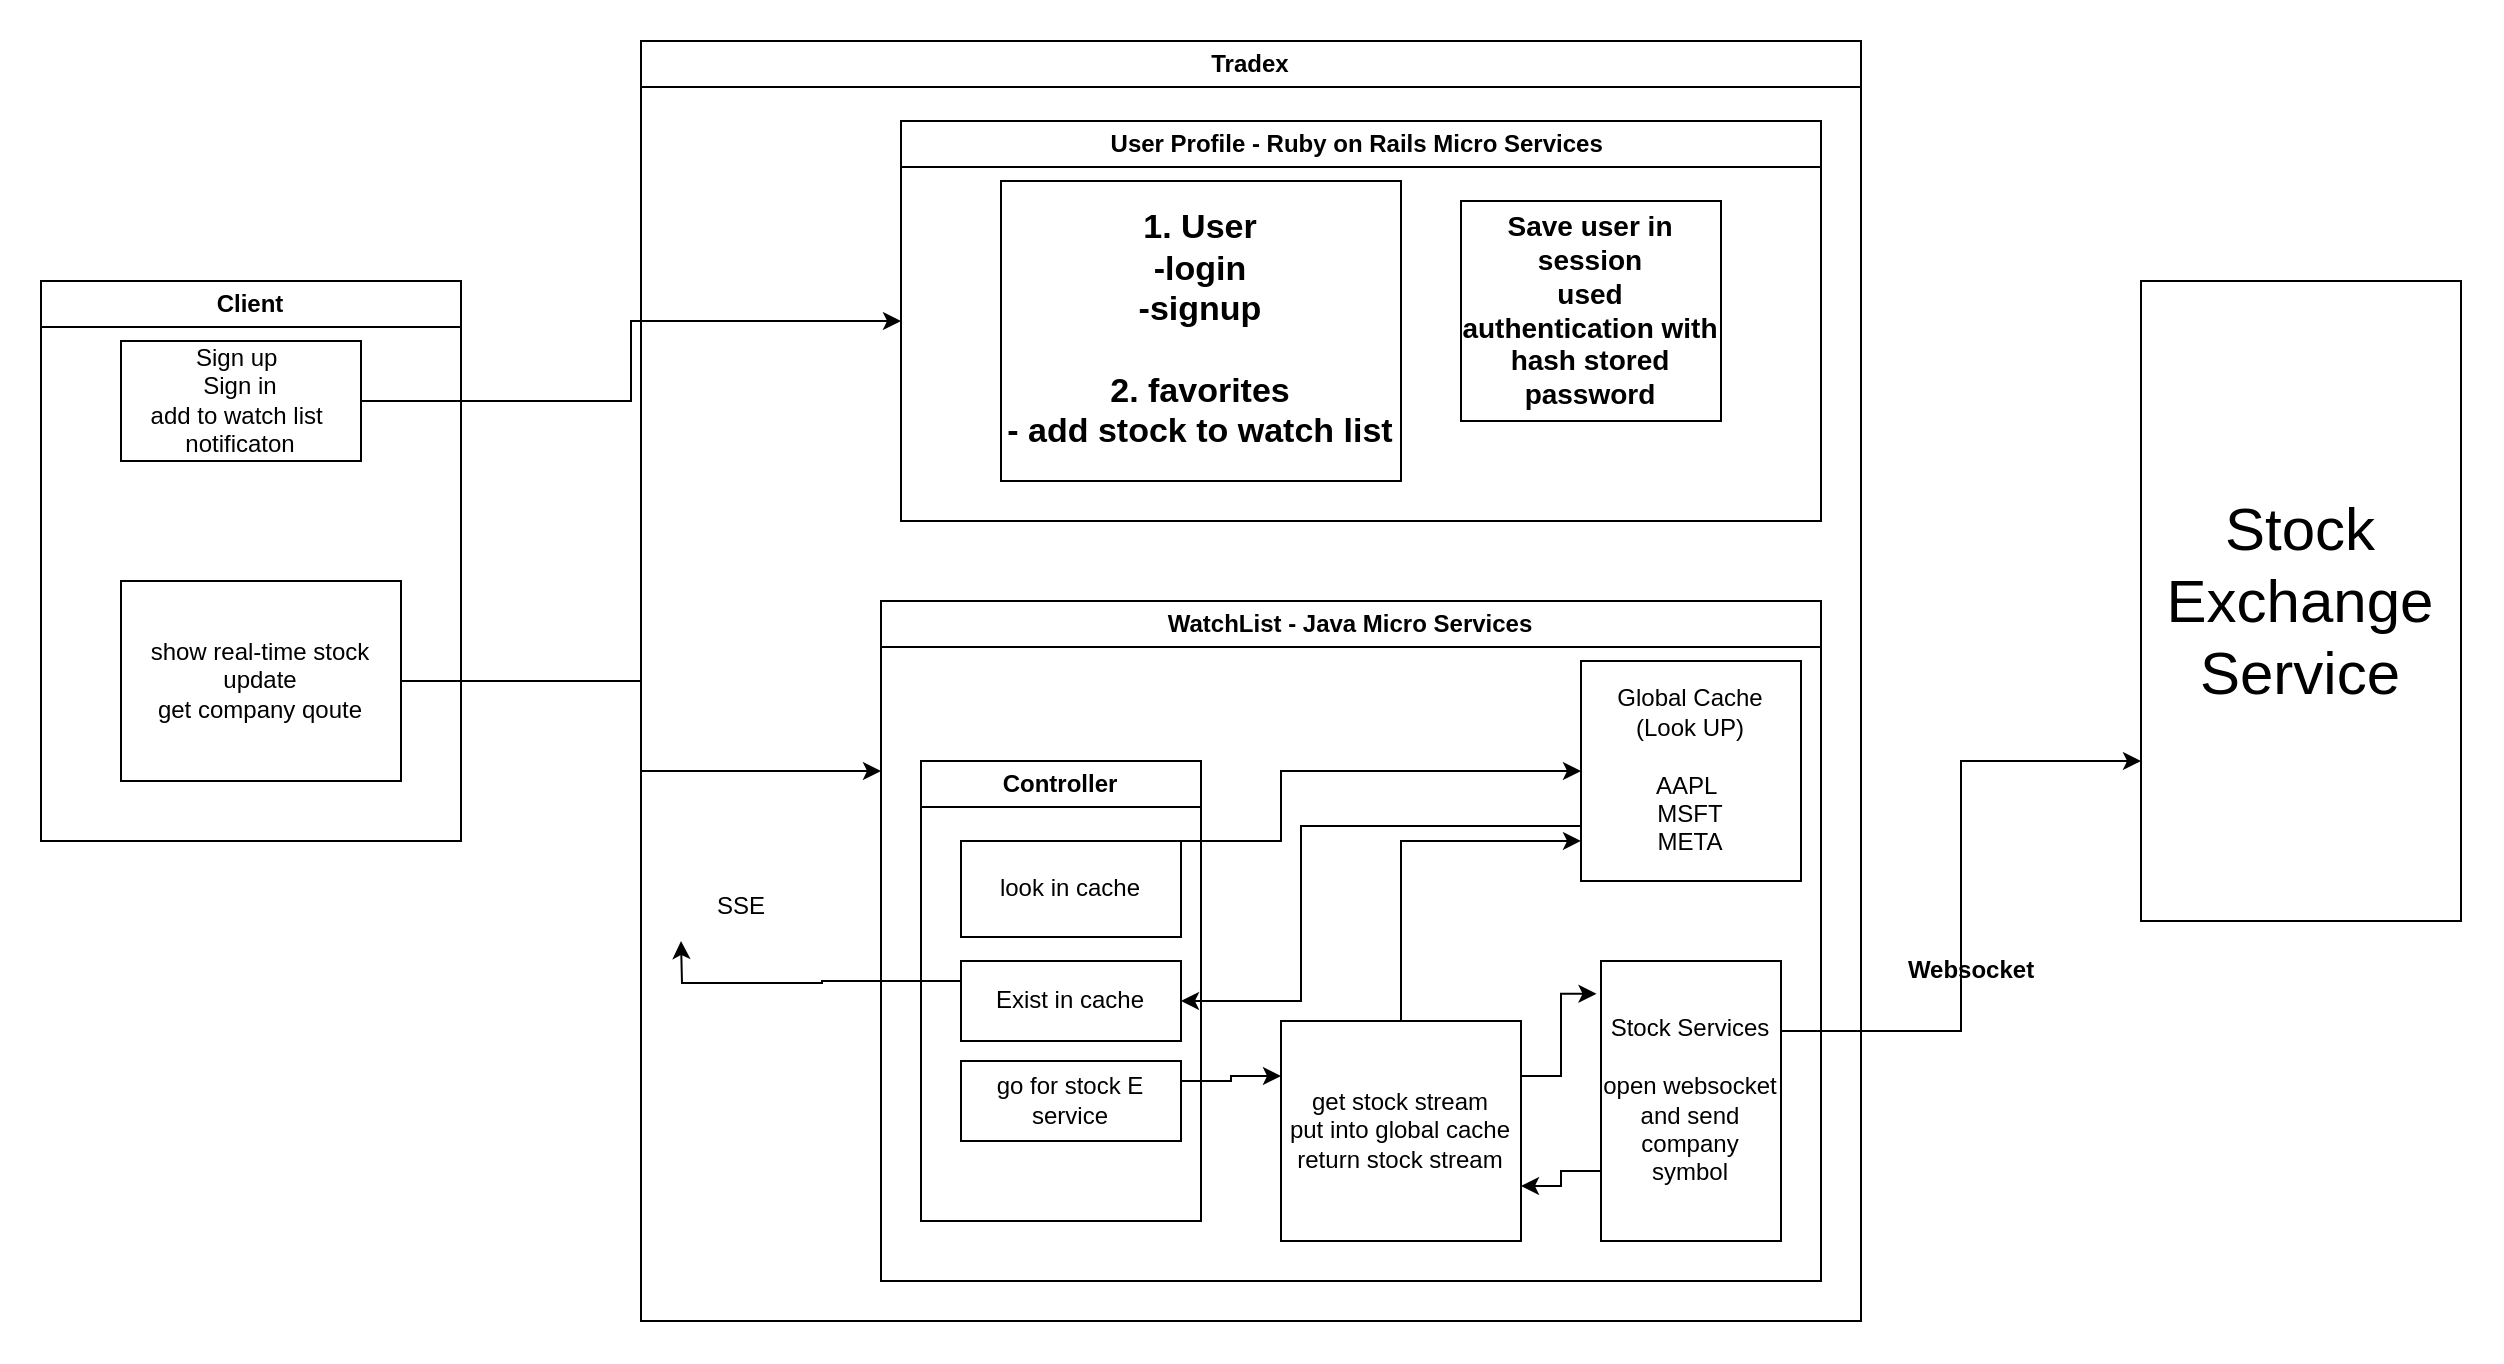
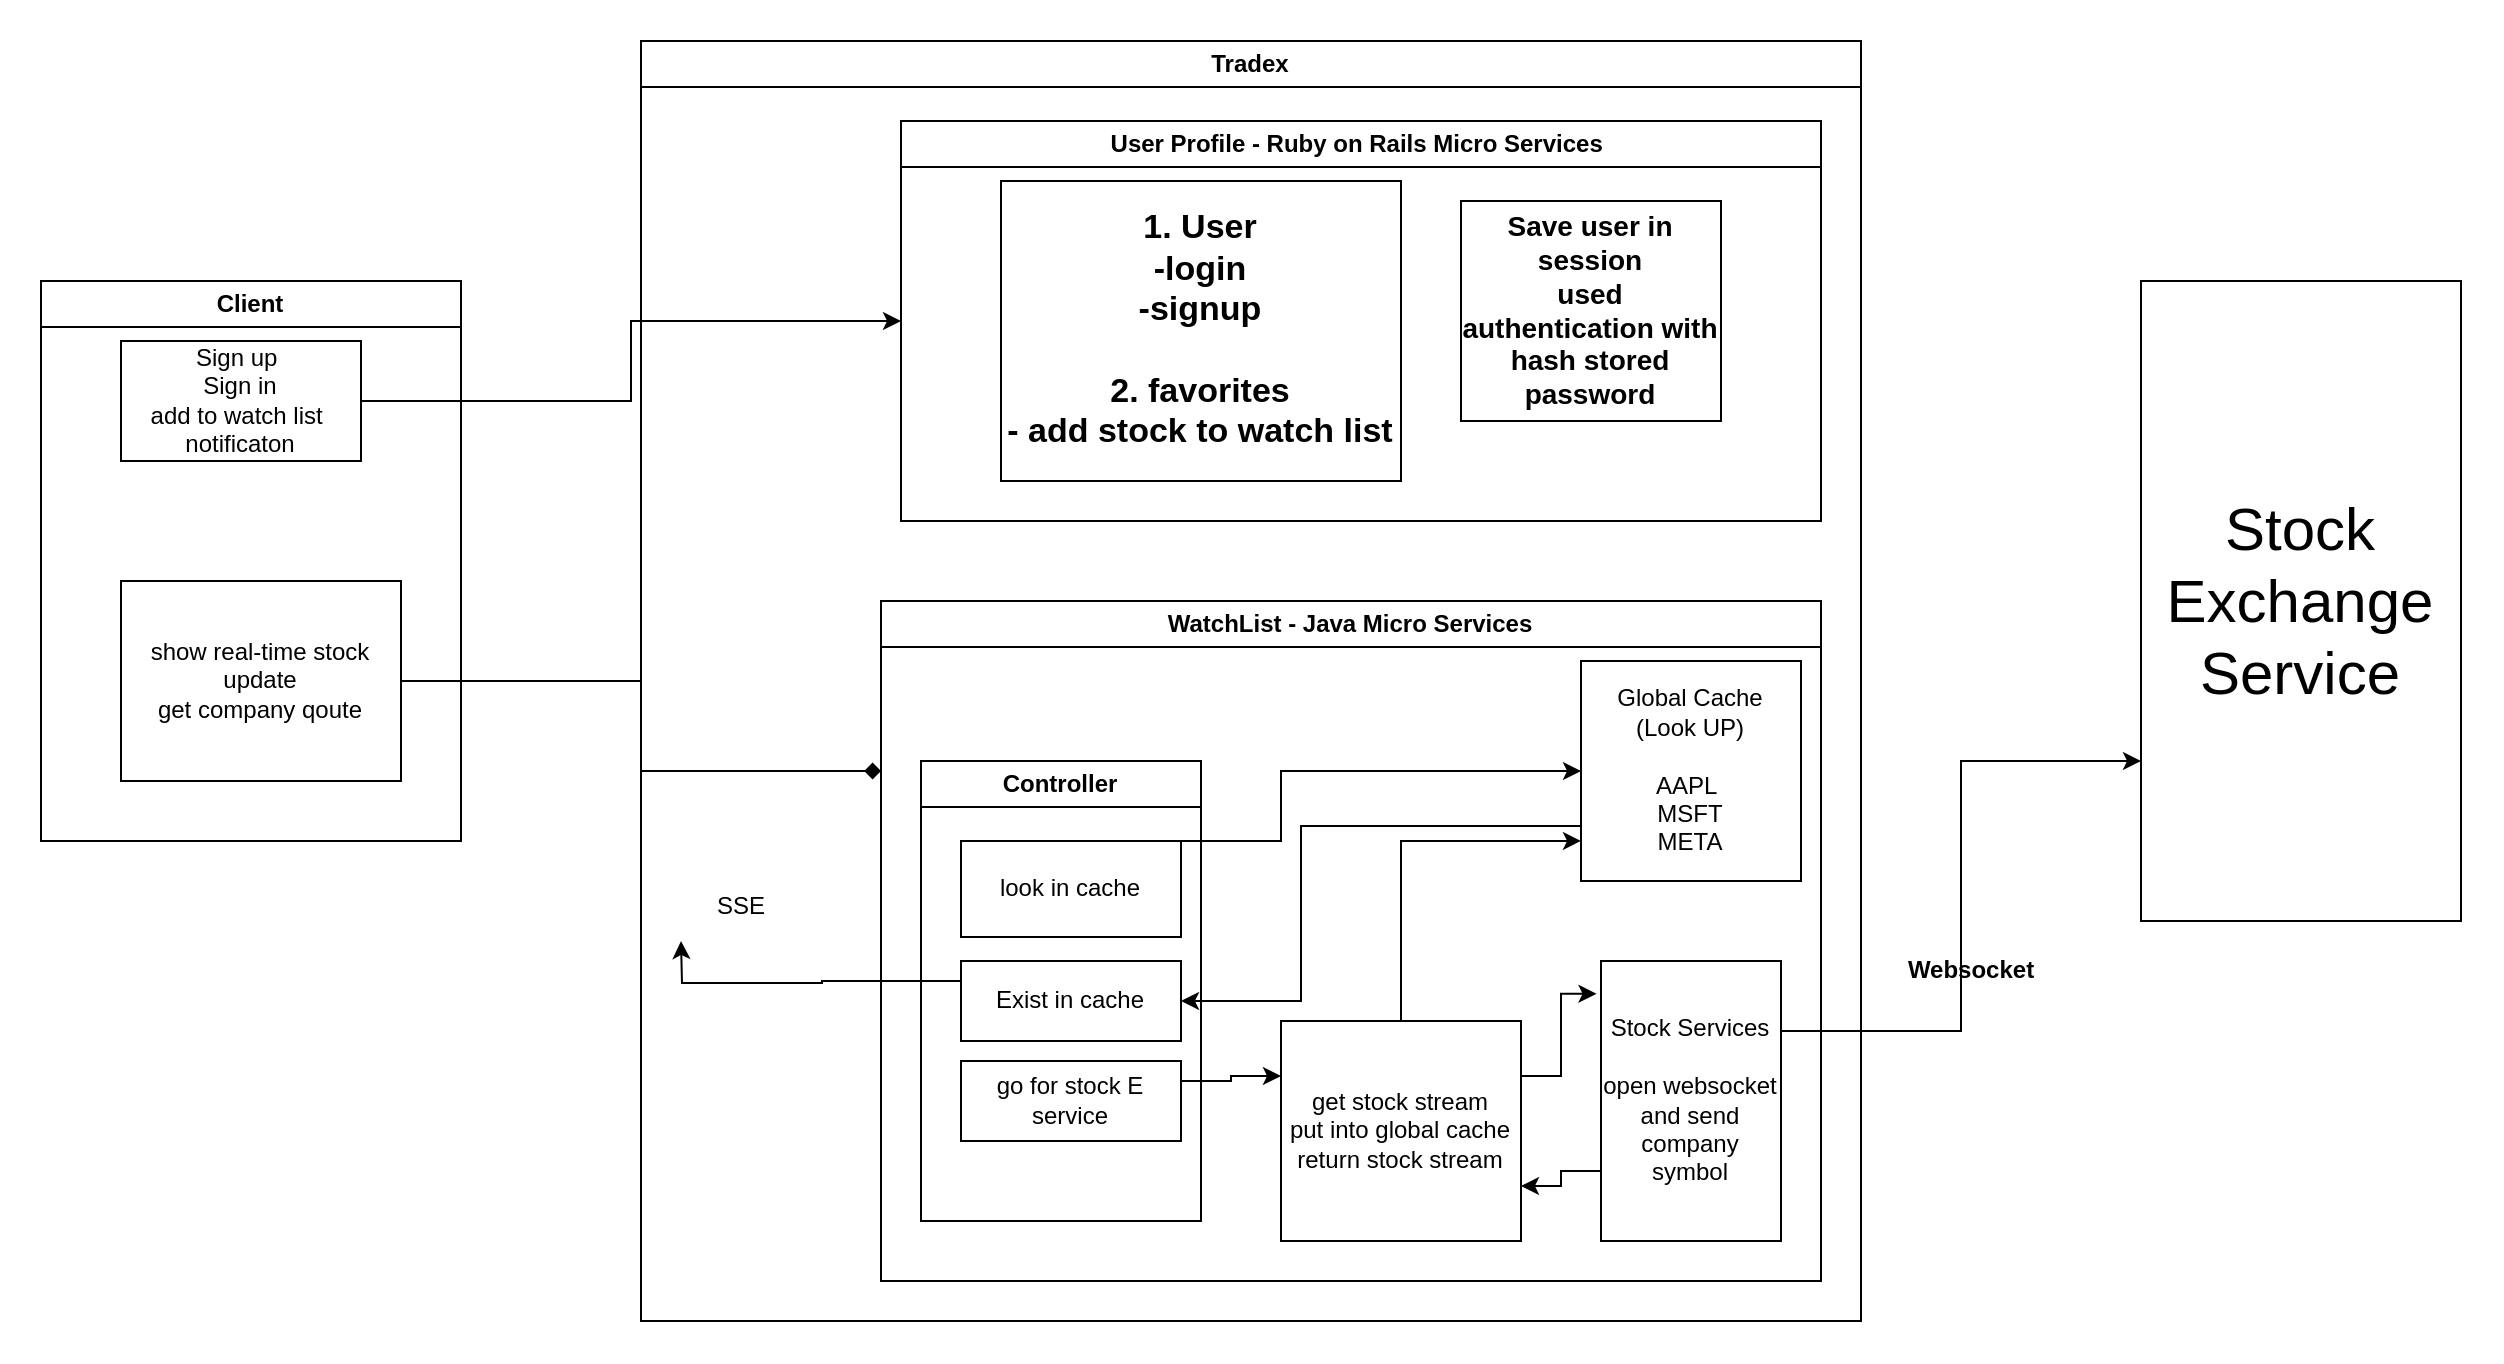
(865, 771) -> (864, 771)
